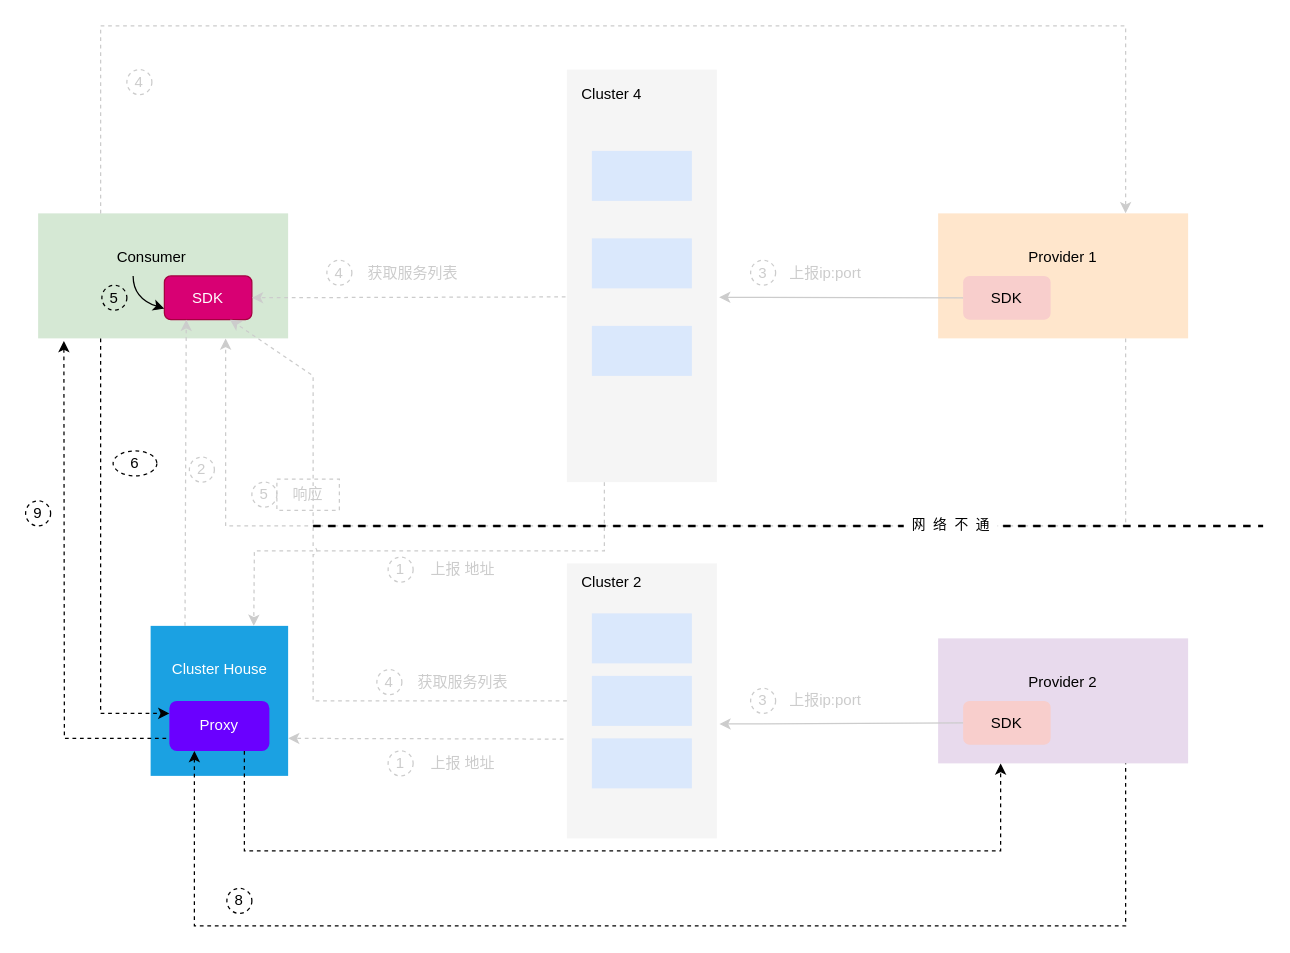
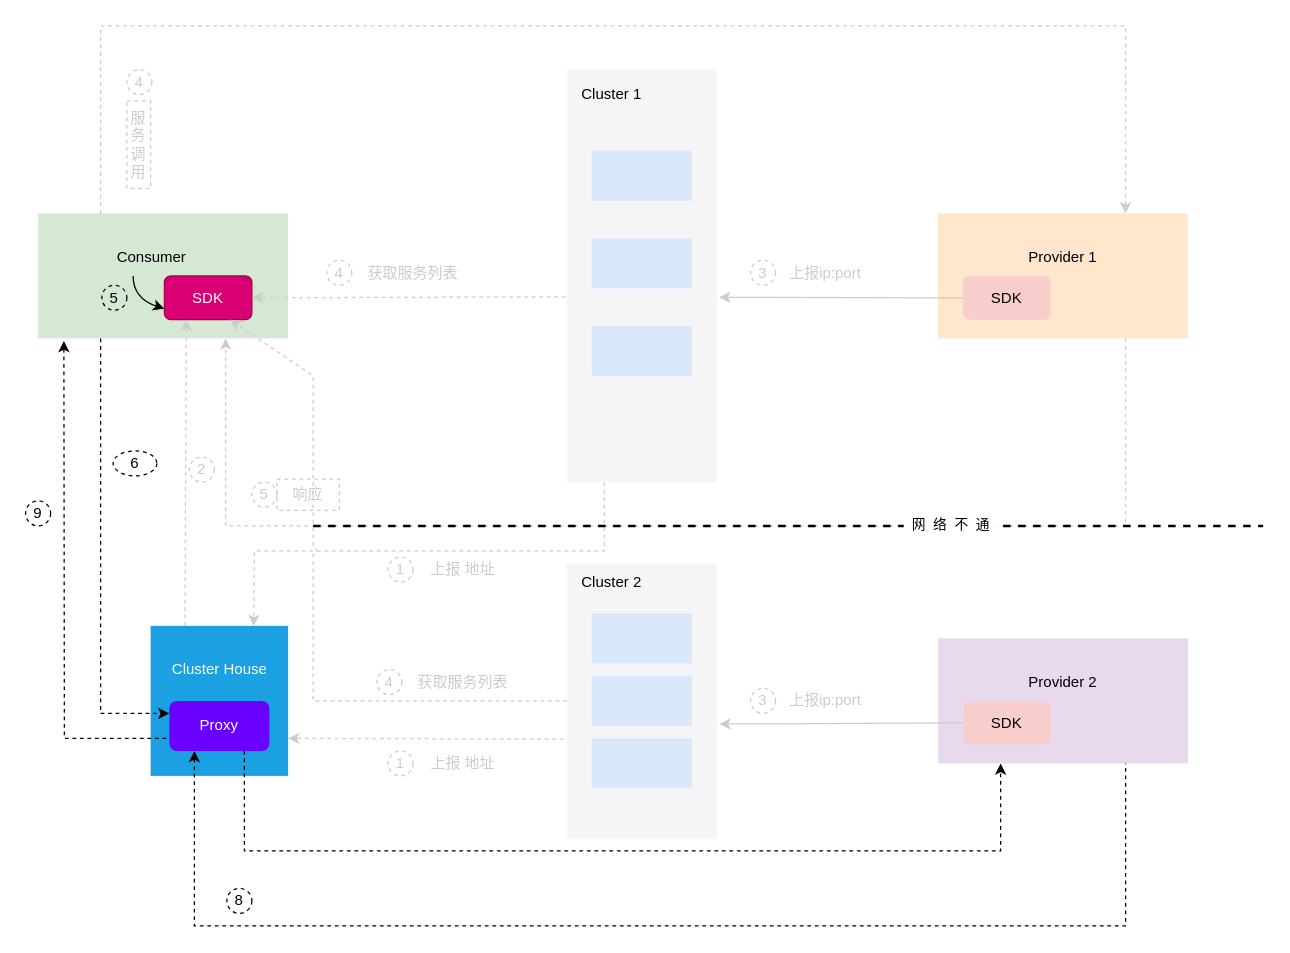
(612, 94) -> (612, 94)
none -> (139, 144)
